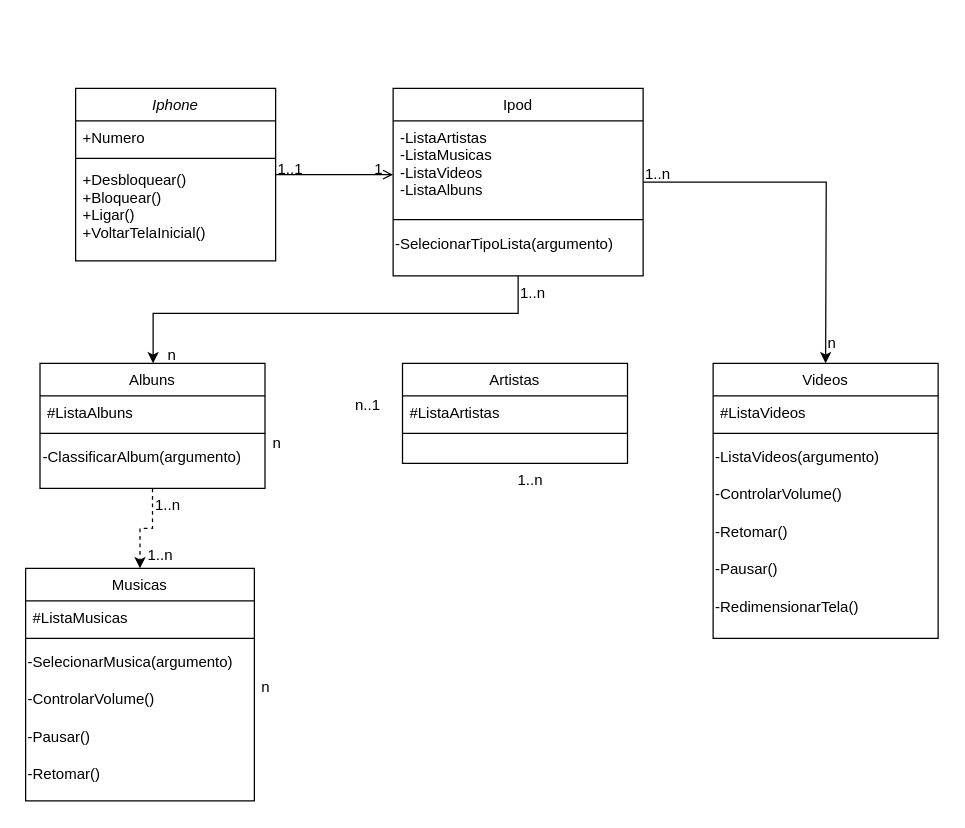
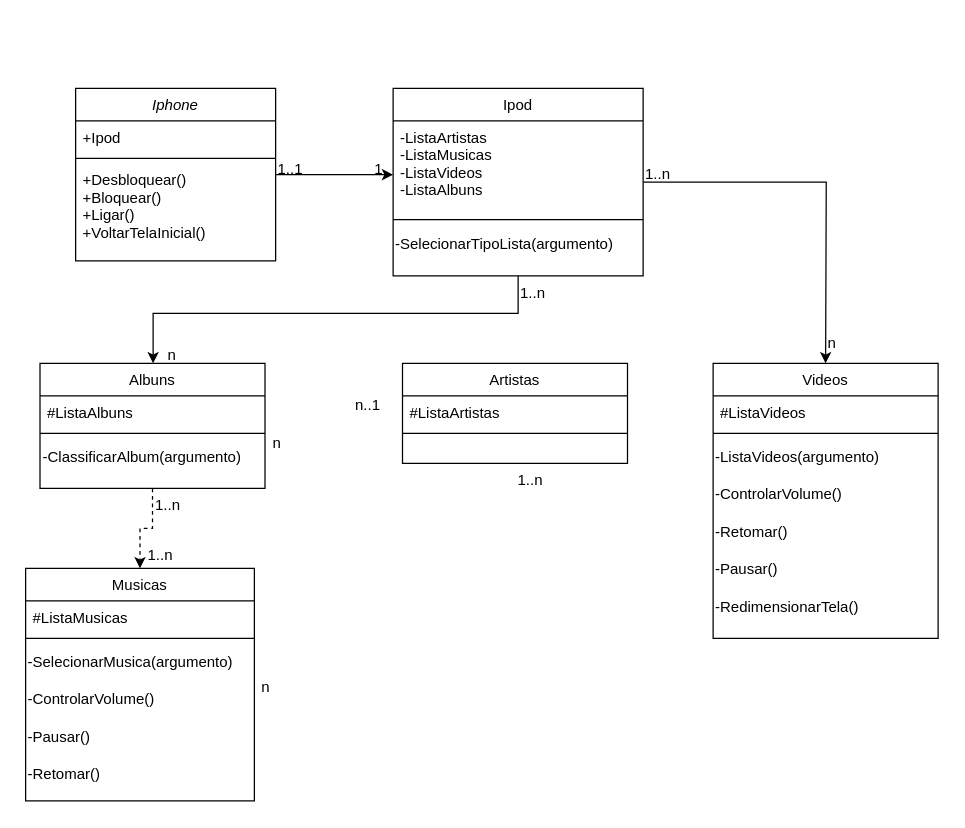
(112, 138) -> (104, 138)
(385, 174) -> (383, 174)
